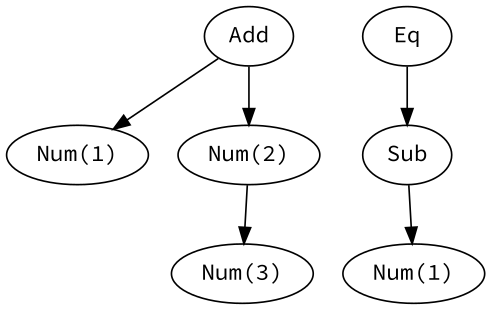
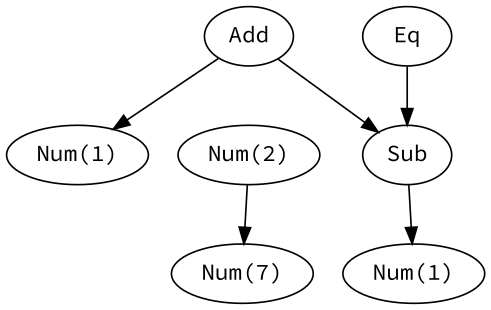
(249, 88) -> (321, 91)
(242, 274) -> (242, 274)
